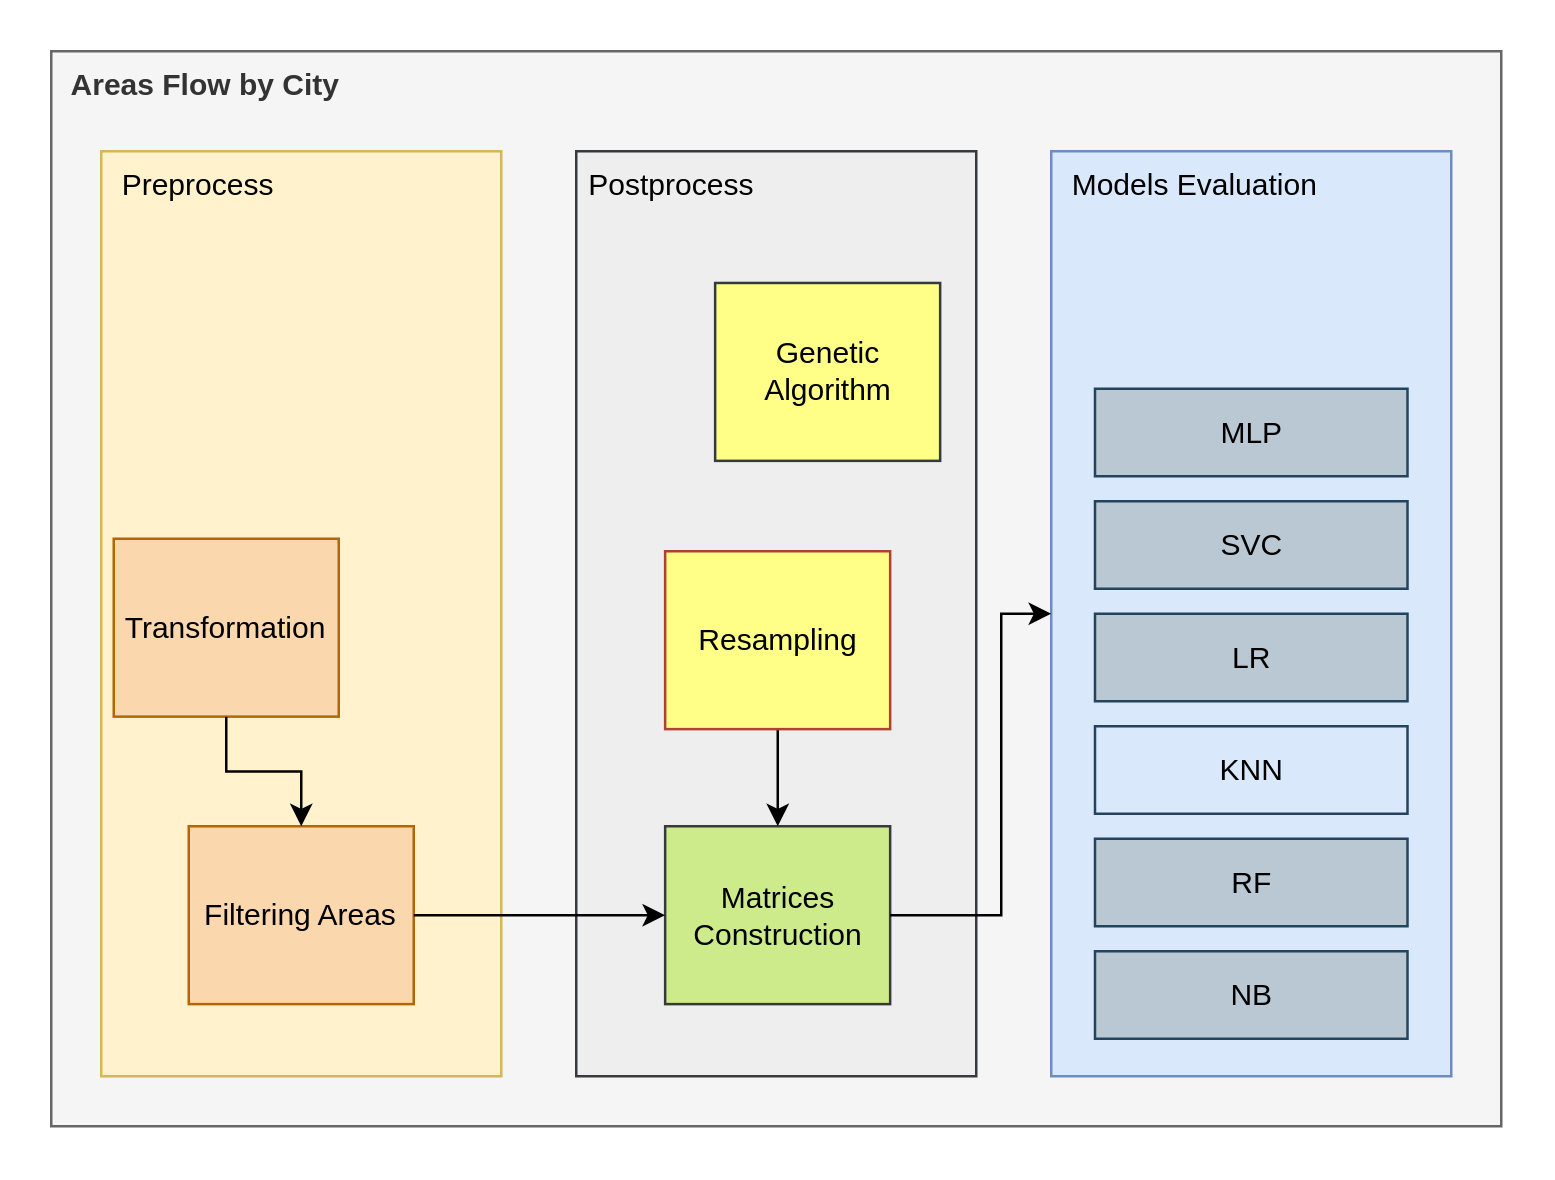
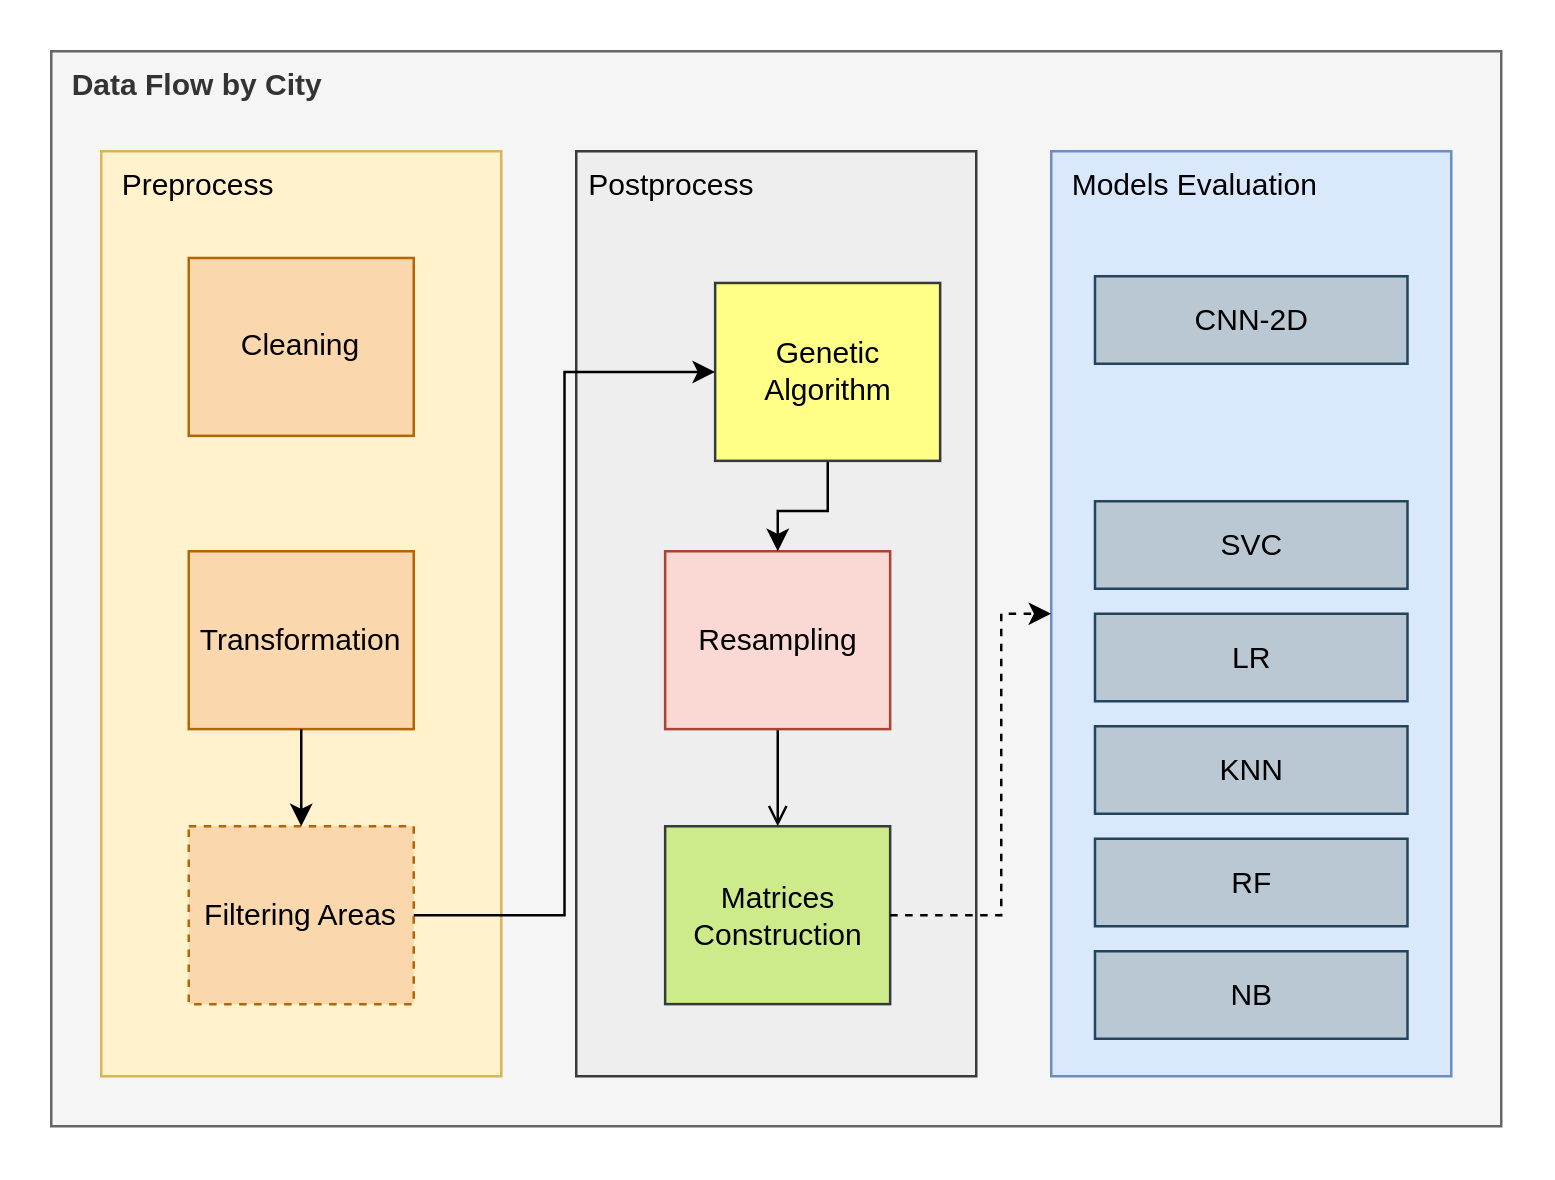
(188, 87) -> (180, 87)
none -> (1251, 320)
none -> (301, 347)
(1251, 433) -> none
none -> (816, 511)
(226, 628) -> (301, 640)
(778, 640) -> (778, 640)
(1251, 770) -> (1251, 770)
(1001, 800) -> (1001, 800)
(778, 808) -> (778, 812)
(301, 915) -> (301, 915)
(605, 915) -> (565, 578)
